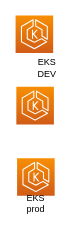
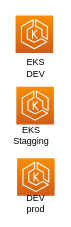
(47, 68) -> (36, 68)
none -> (31, 135)
(36, 203) -> (36, 203)
